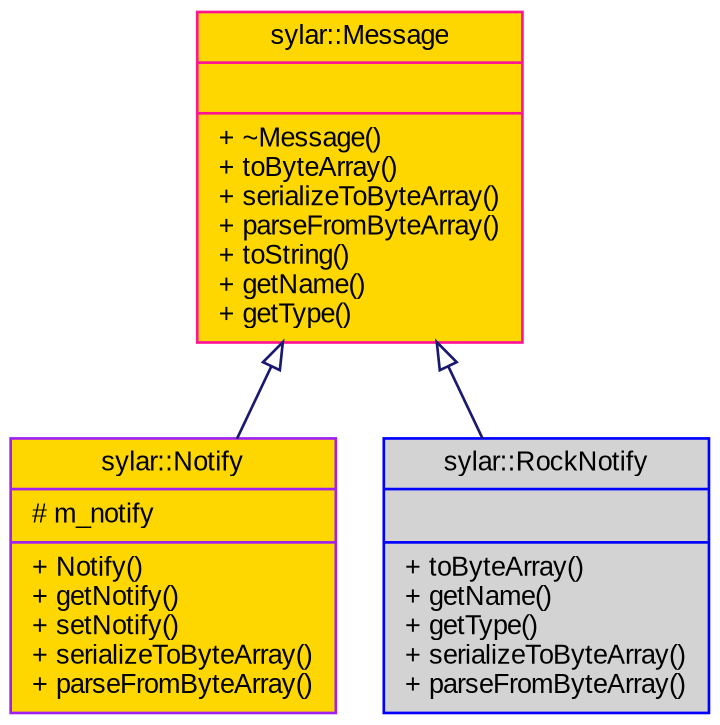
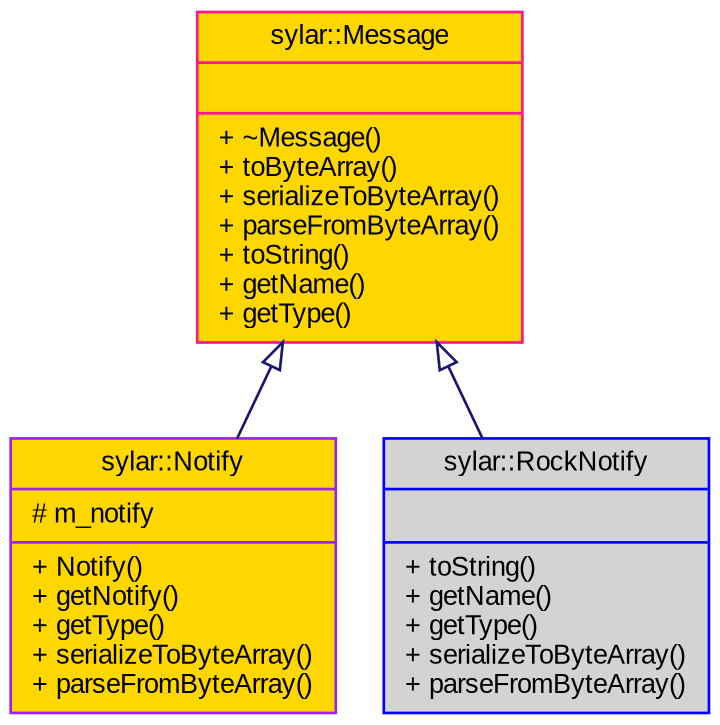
(494, 568) -> (470, 568)
(105, 626) -> (99, 626)
